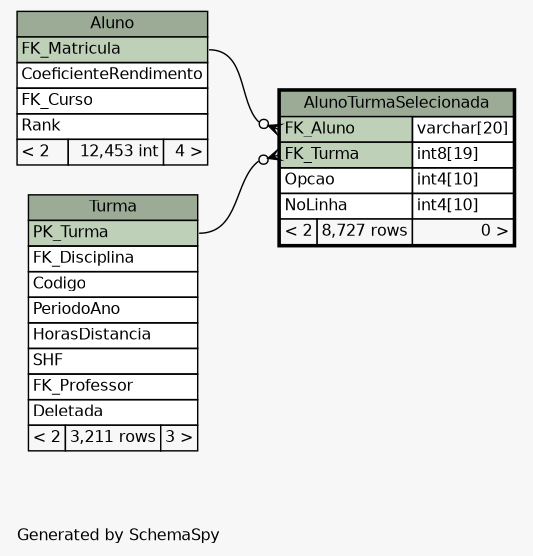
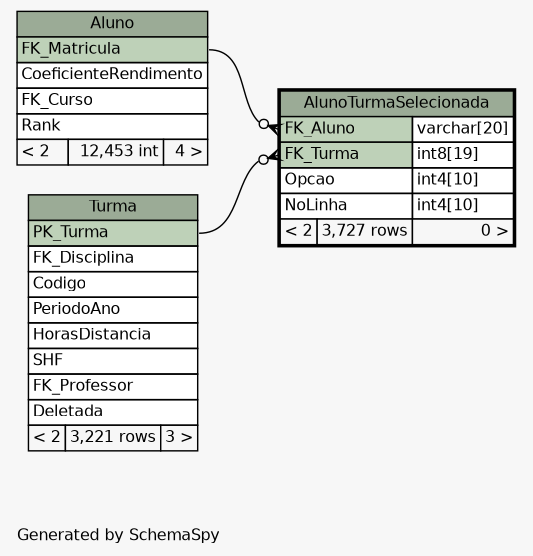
(365, 231) -> (365, 231)
(113, 437) -> (113, 437)
